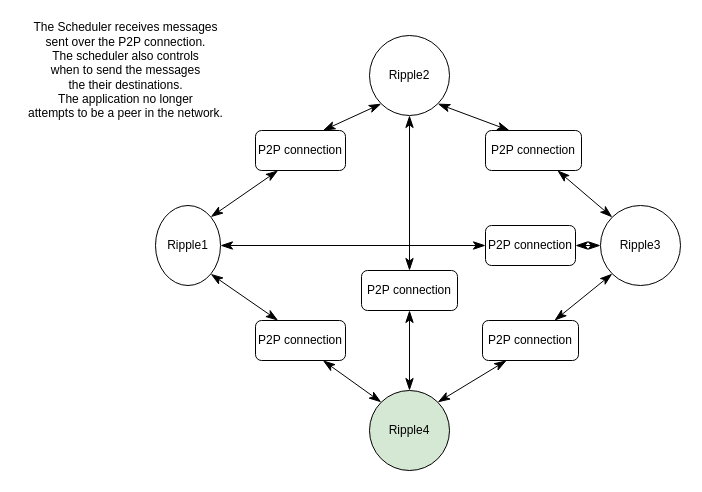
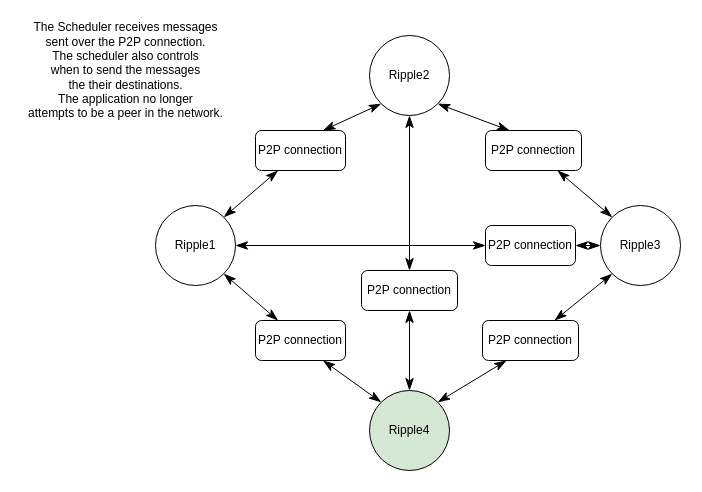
(188, 246) -> (196, 246)
